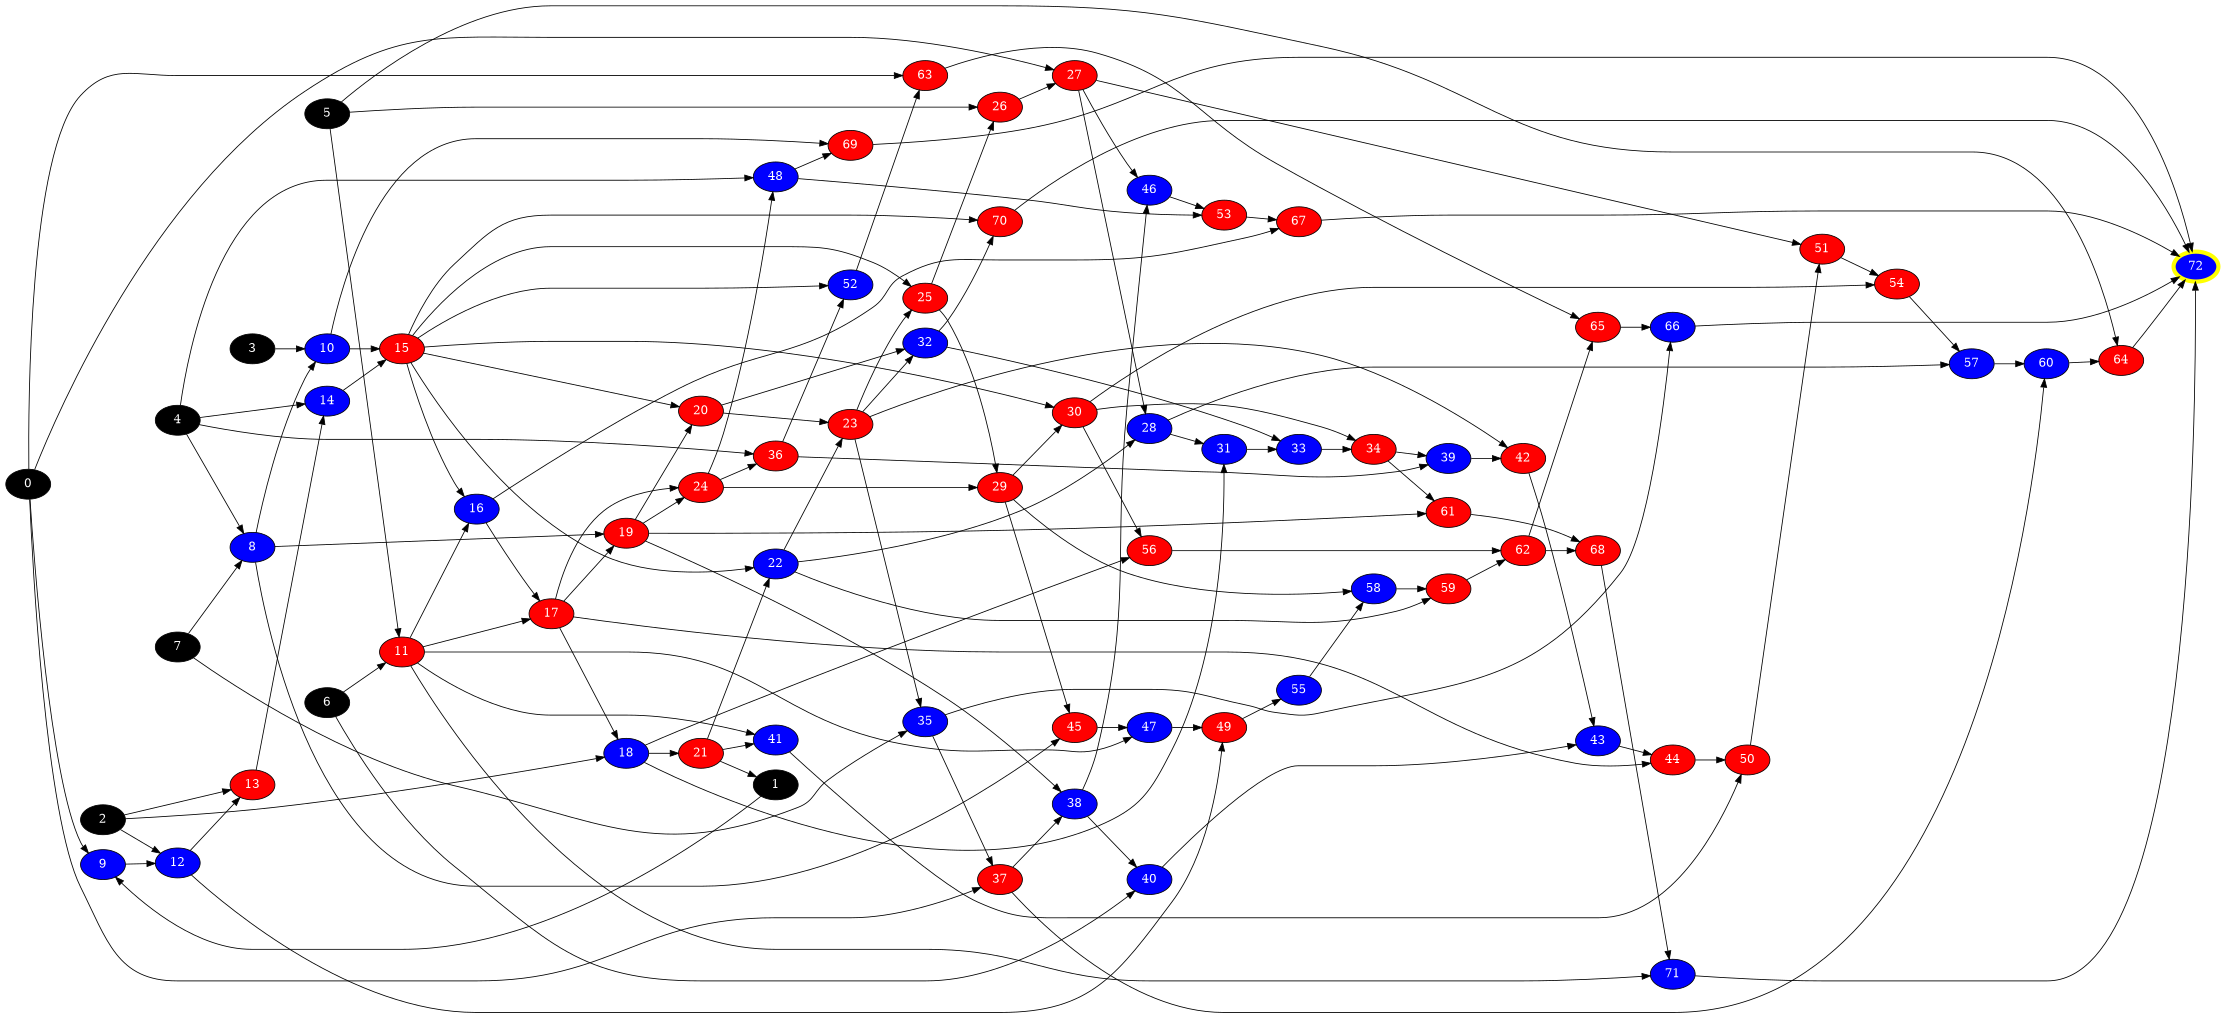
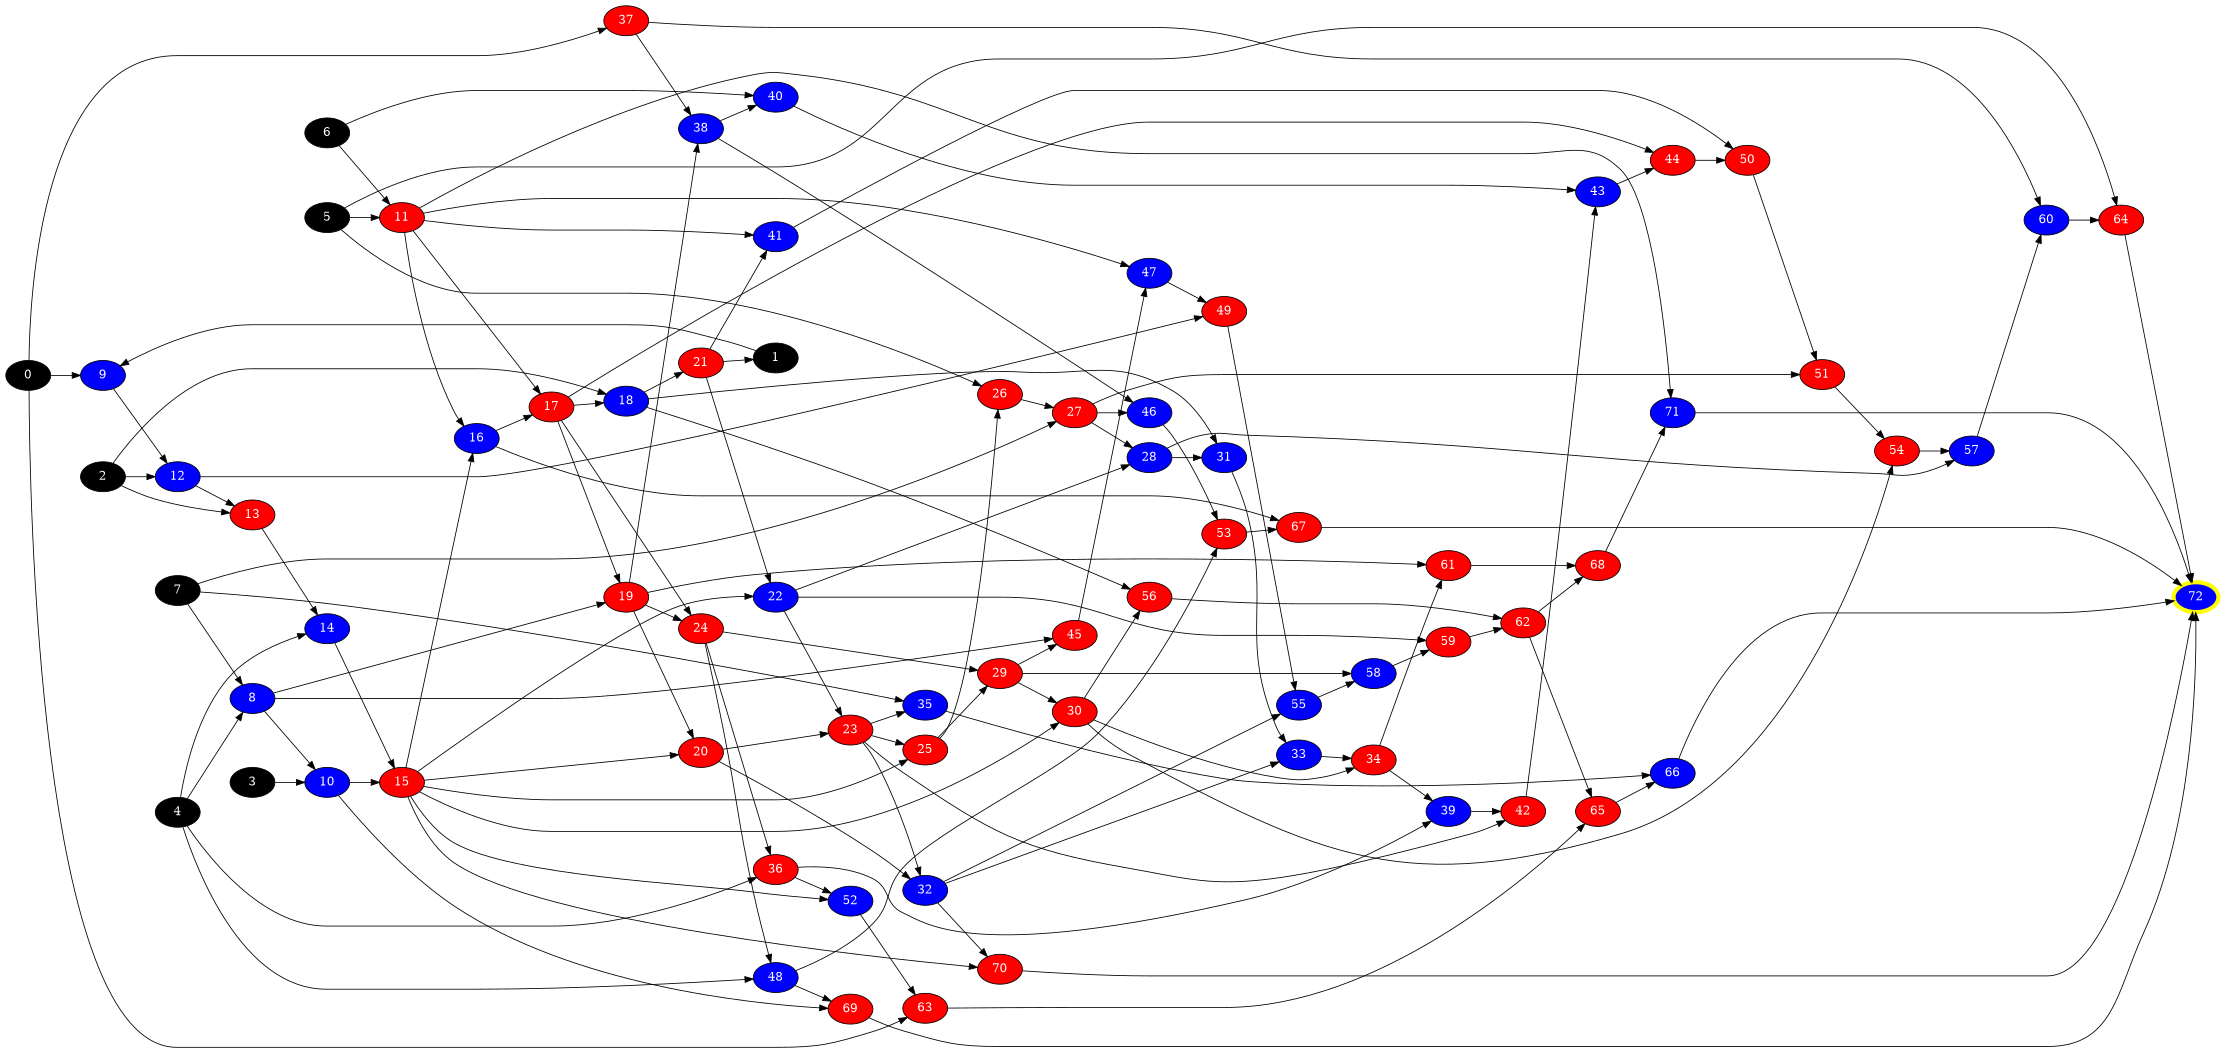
(405, 45) -> (589, 557)
(961, 797) -> none
none -> (1108, 800)
